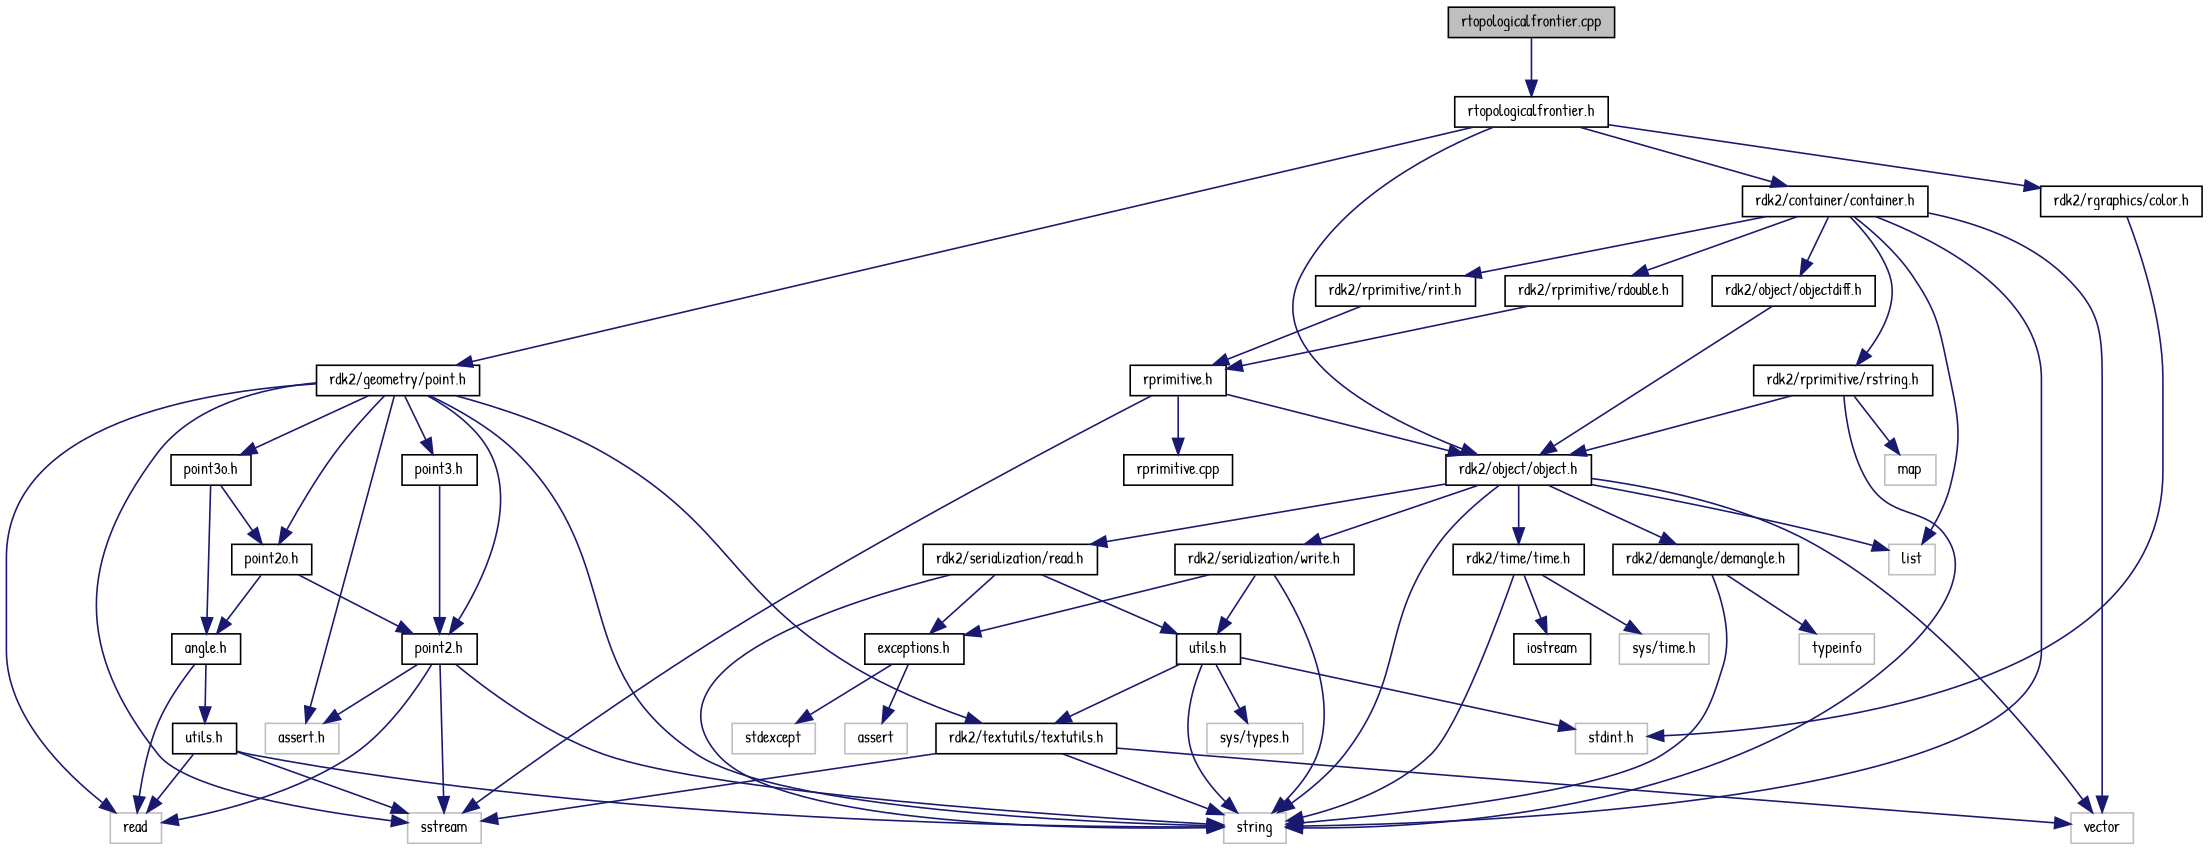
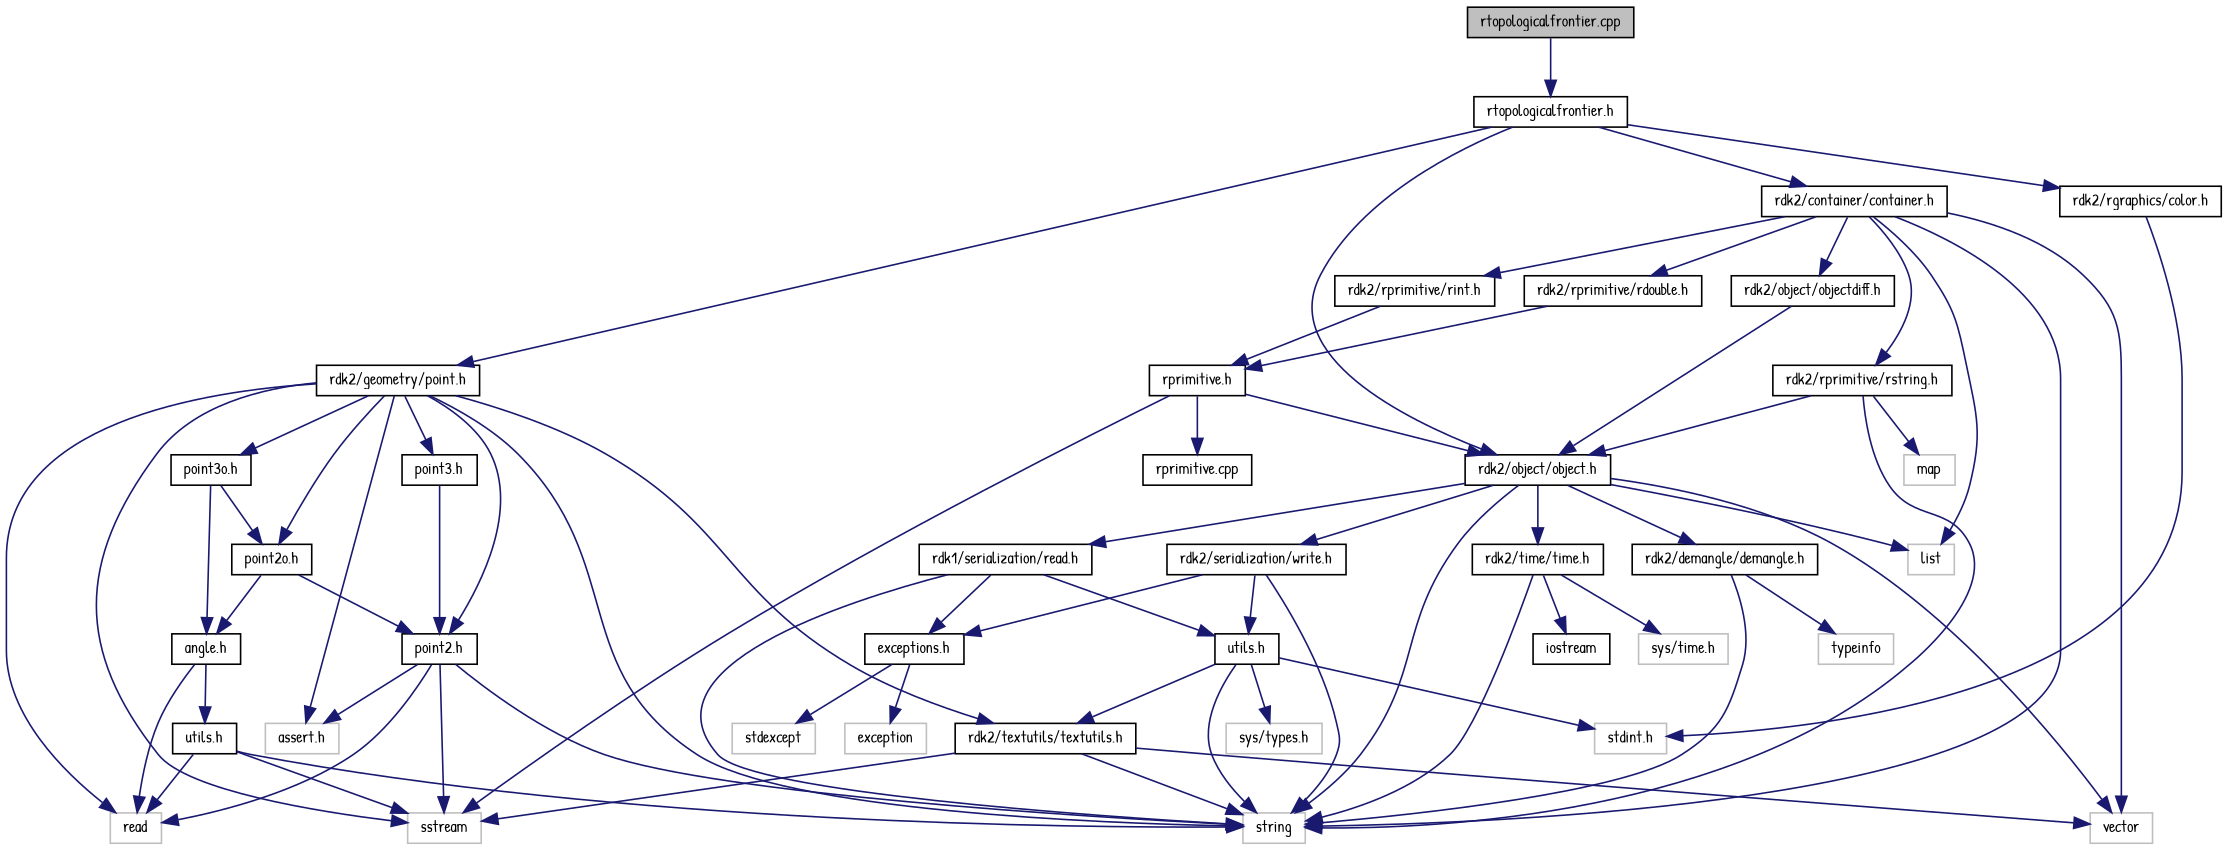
(1010, 560) -> (1006, 560)
(876, 739) -> (886, 739)
